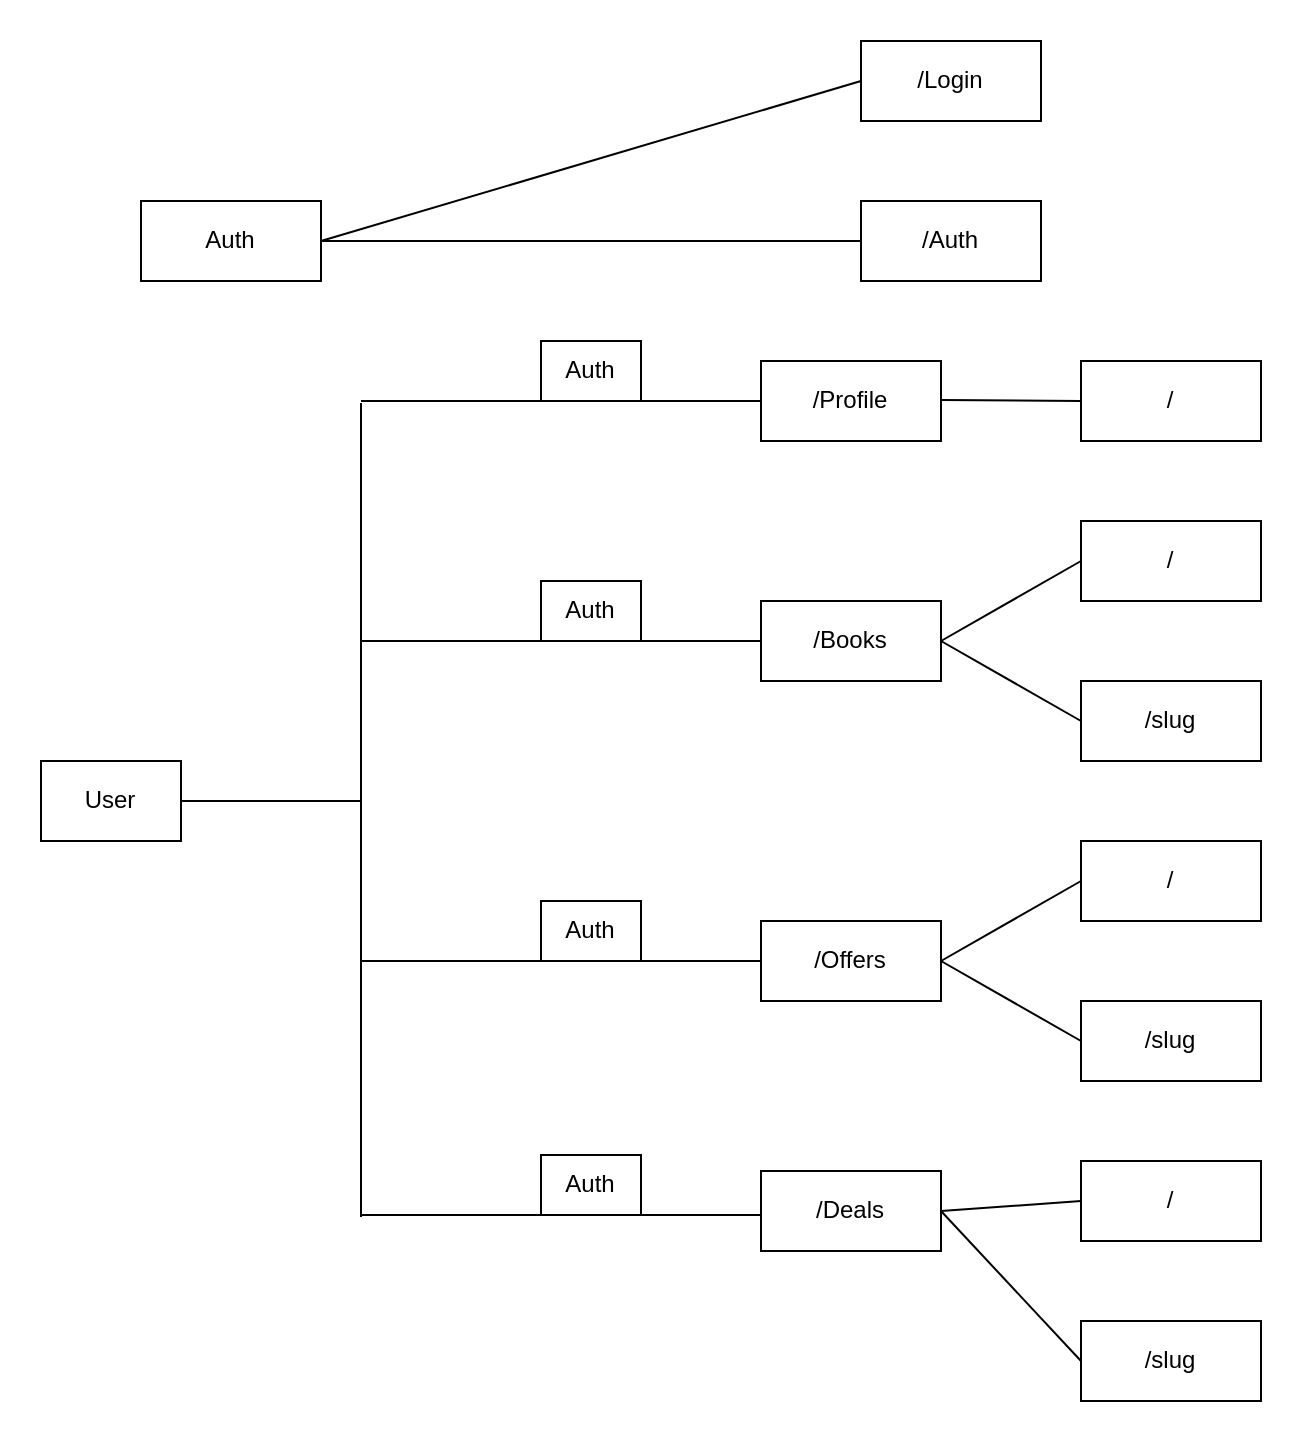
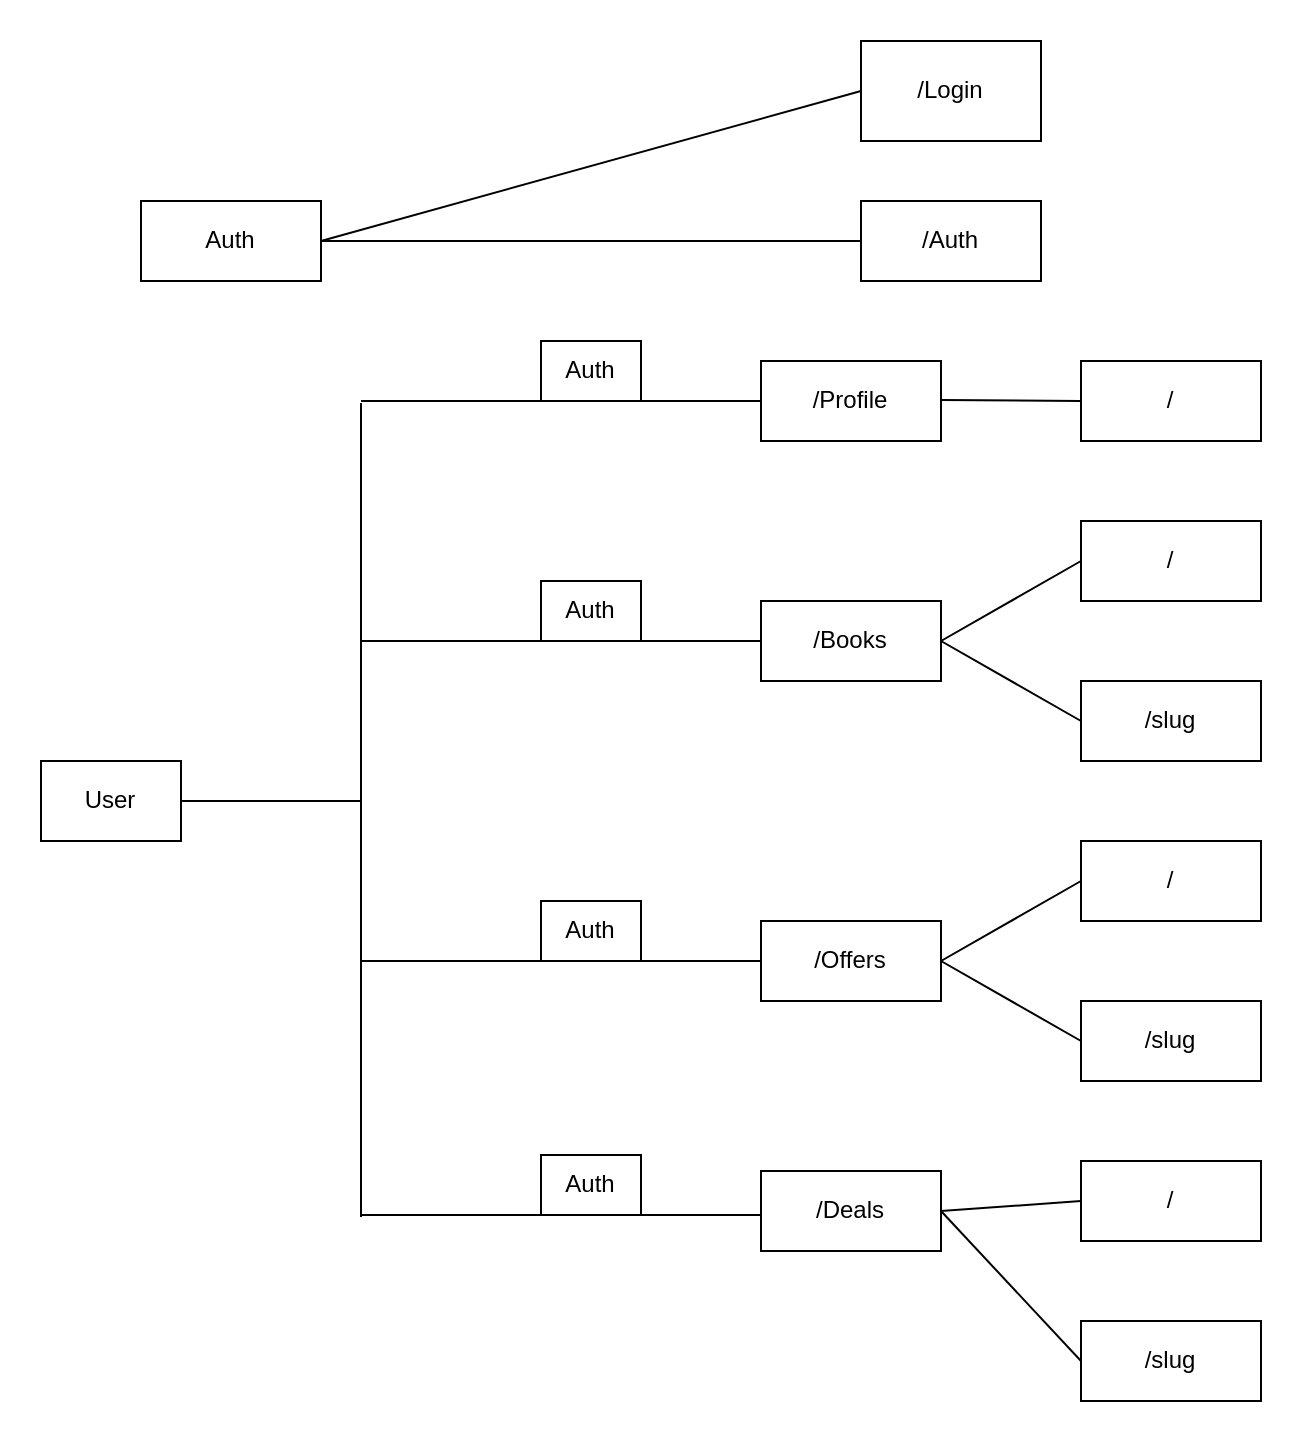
(951, 81) -> (951, 91)
